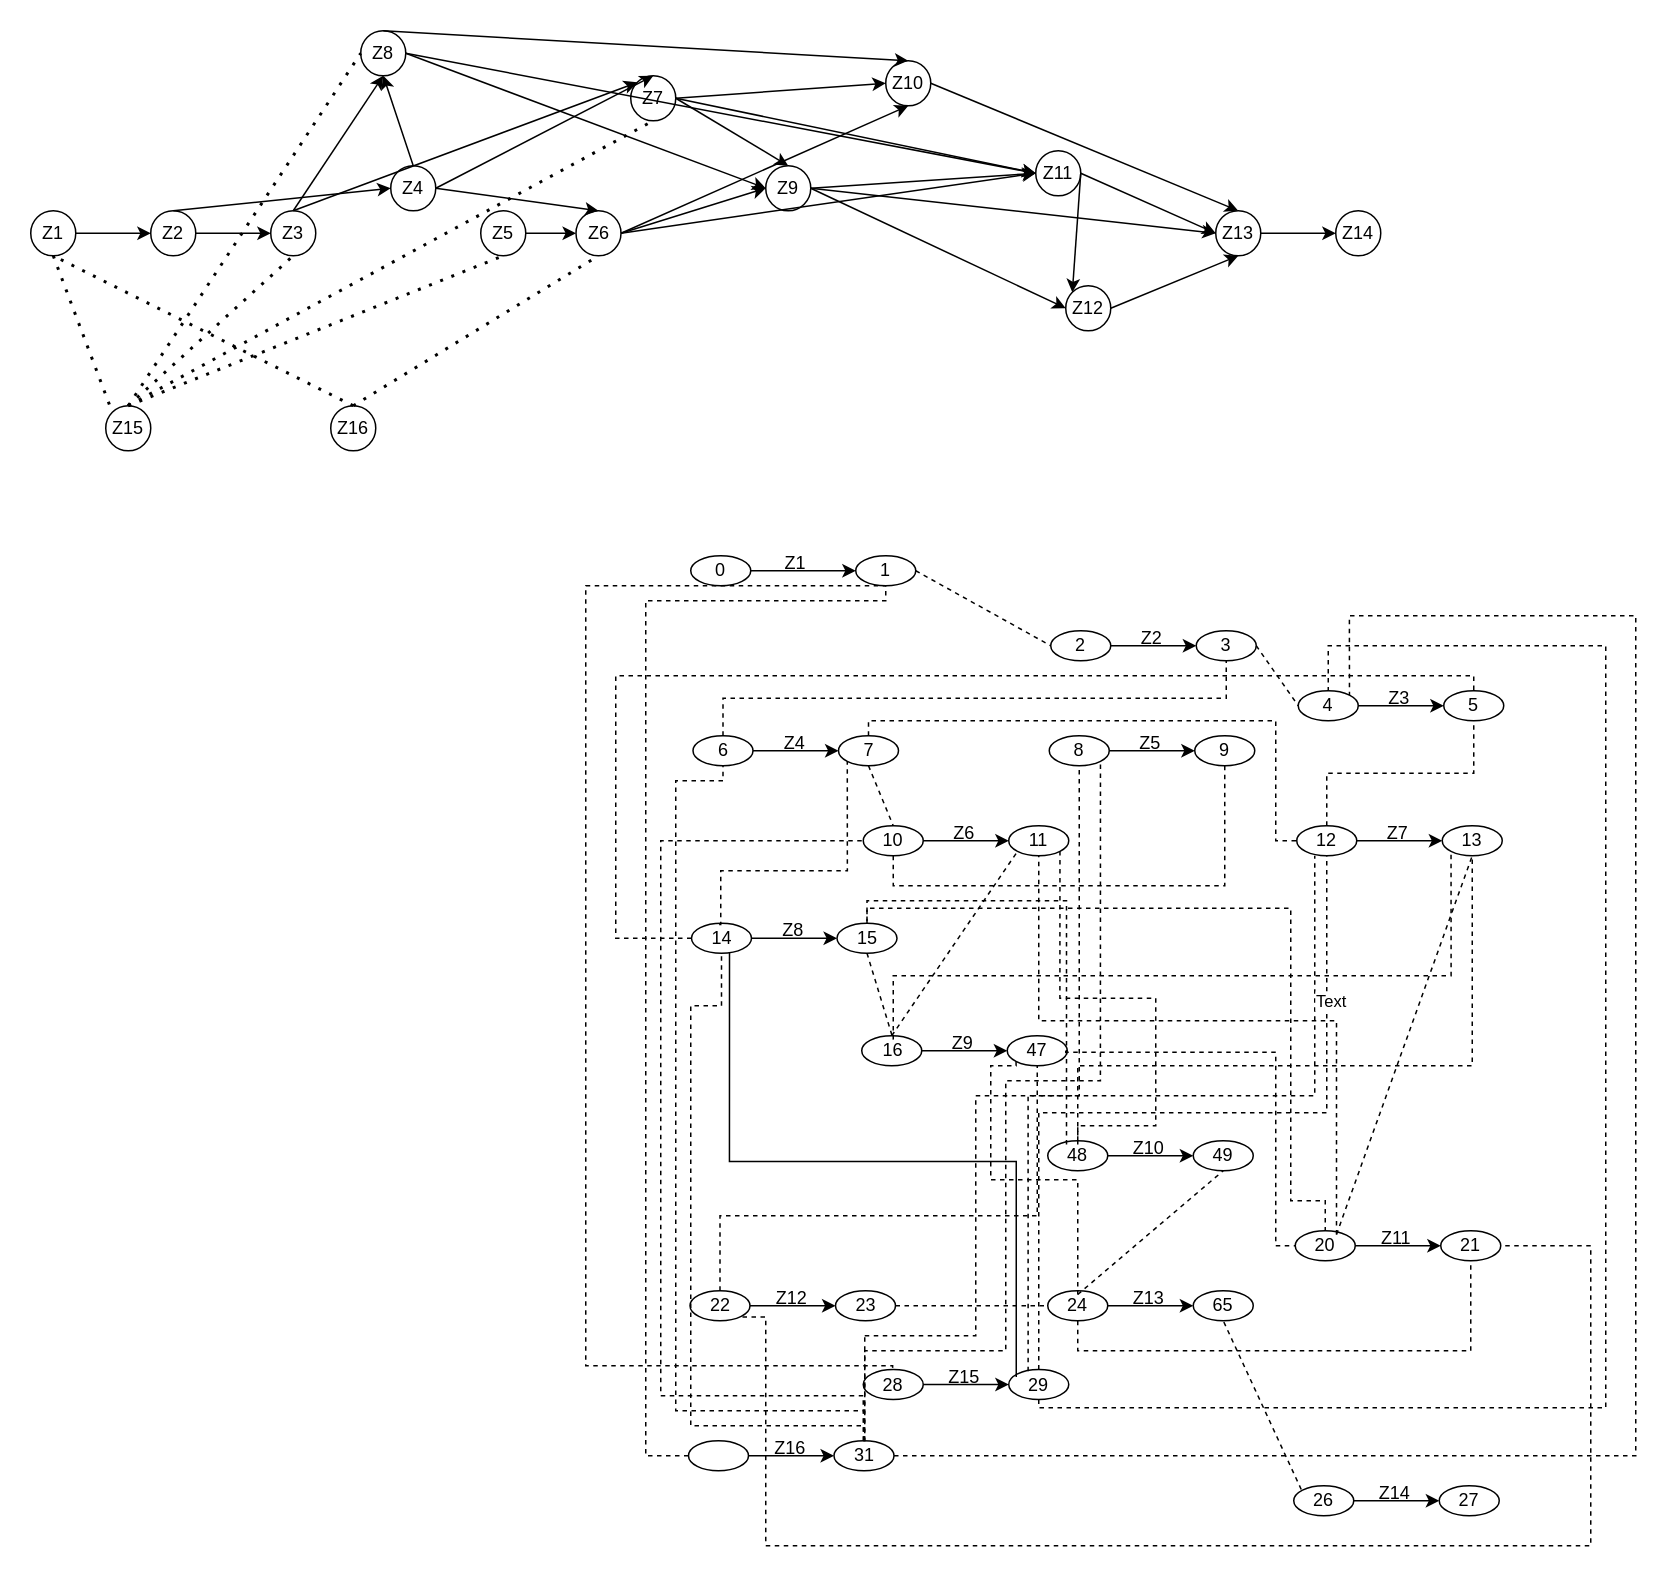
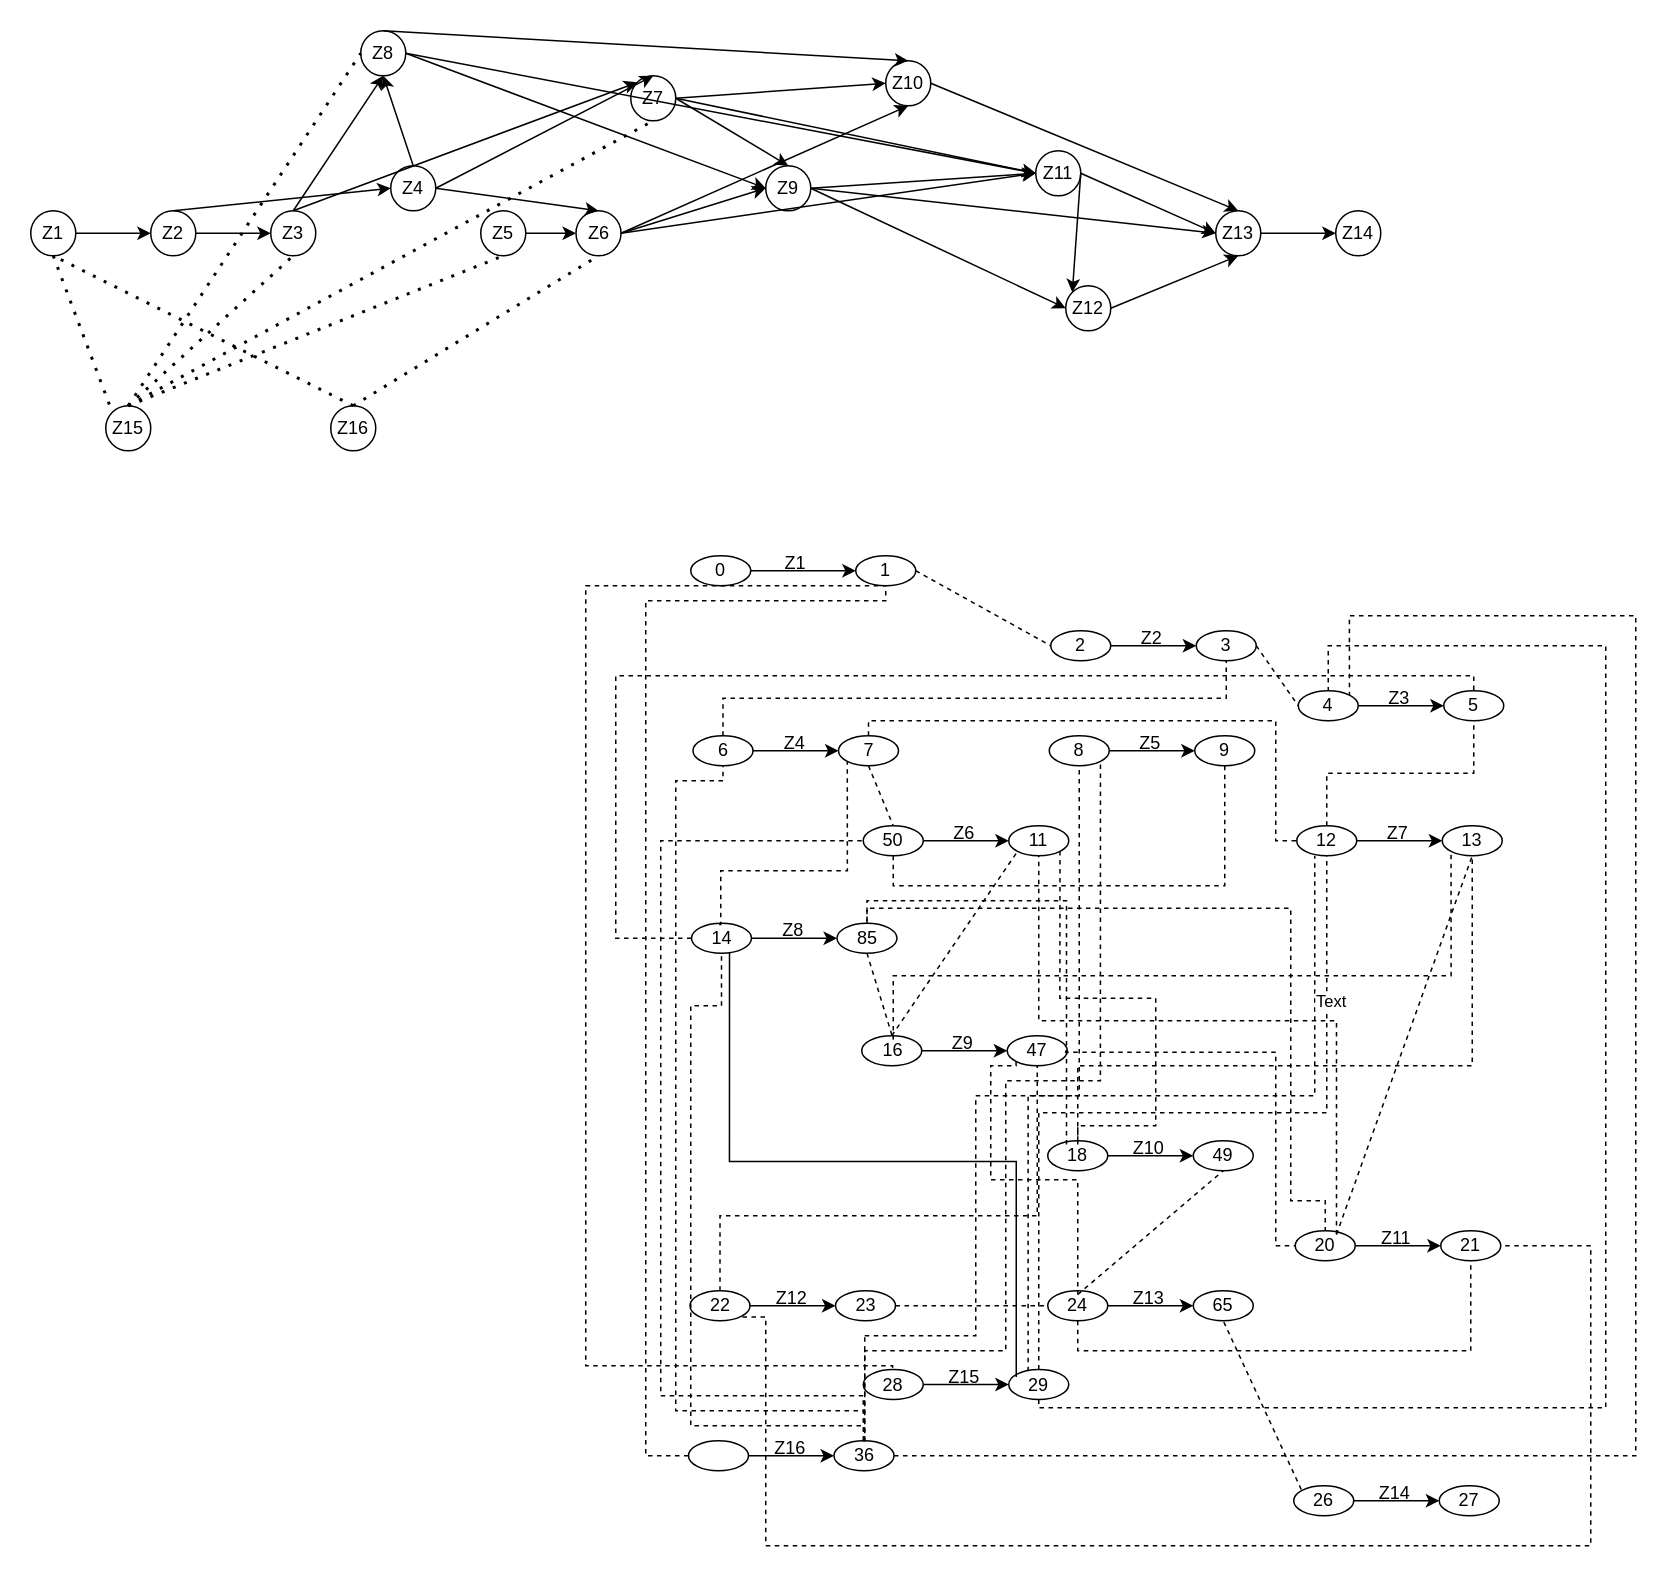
(893, 841) -> (893, 841)
(868, 938) -> (868, 938)
(1078, 1156) -> (1078, 1156)
(865, 1456) -> (865, 1456)
